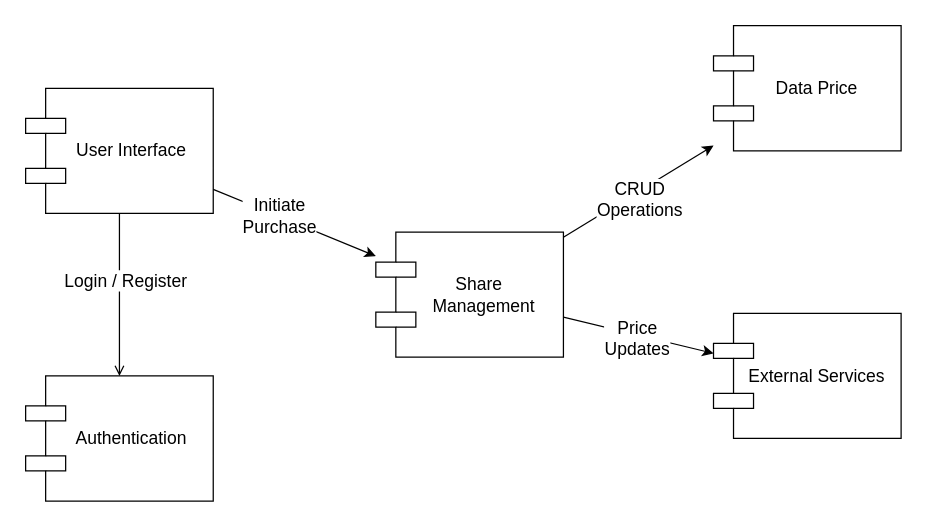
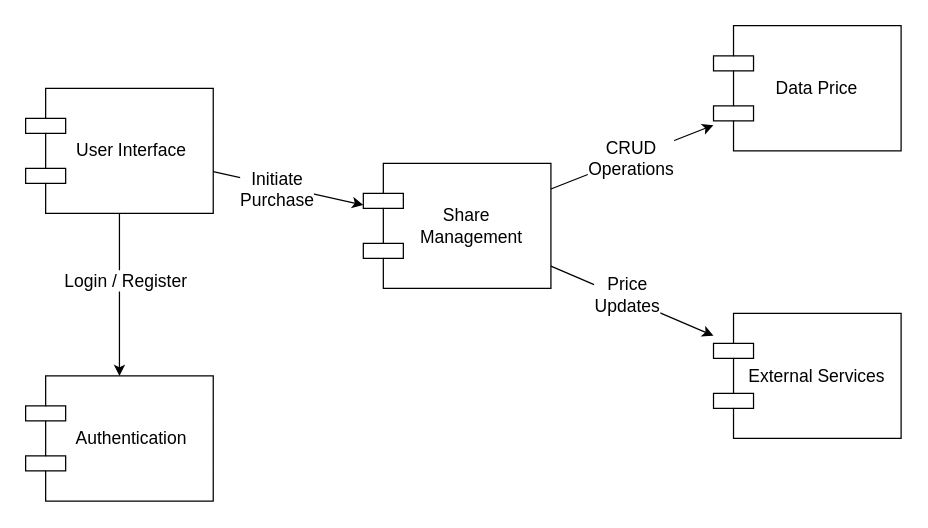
(469, 294) -> (457, 226)
(119, 368) -> (119, 366)
